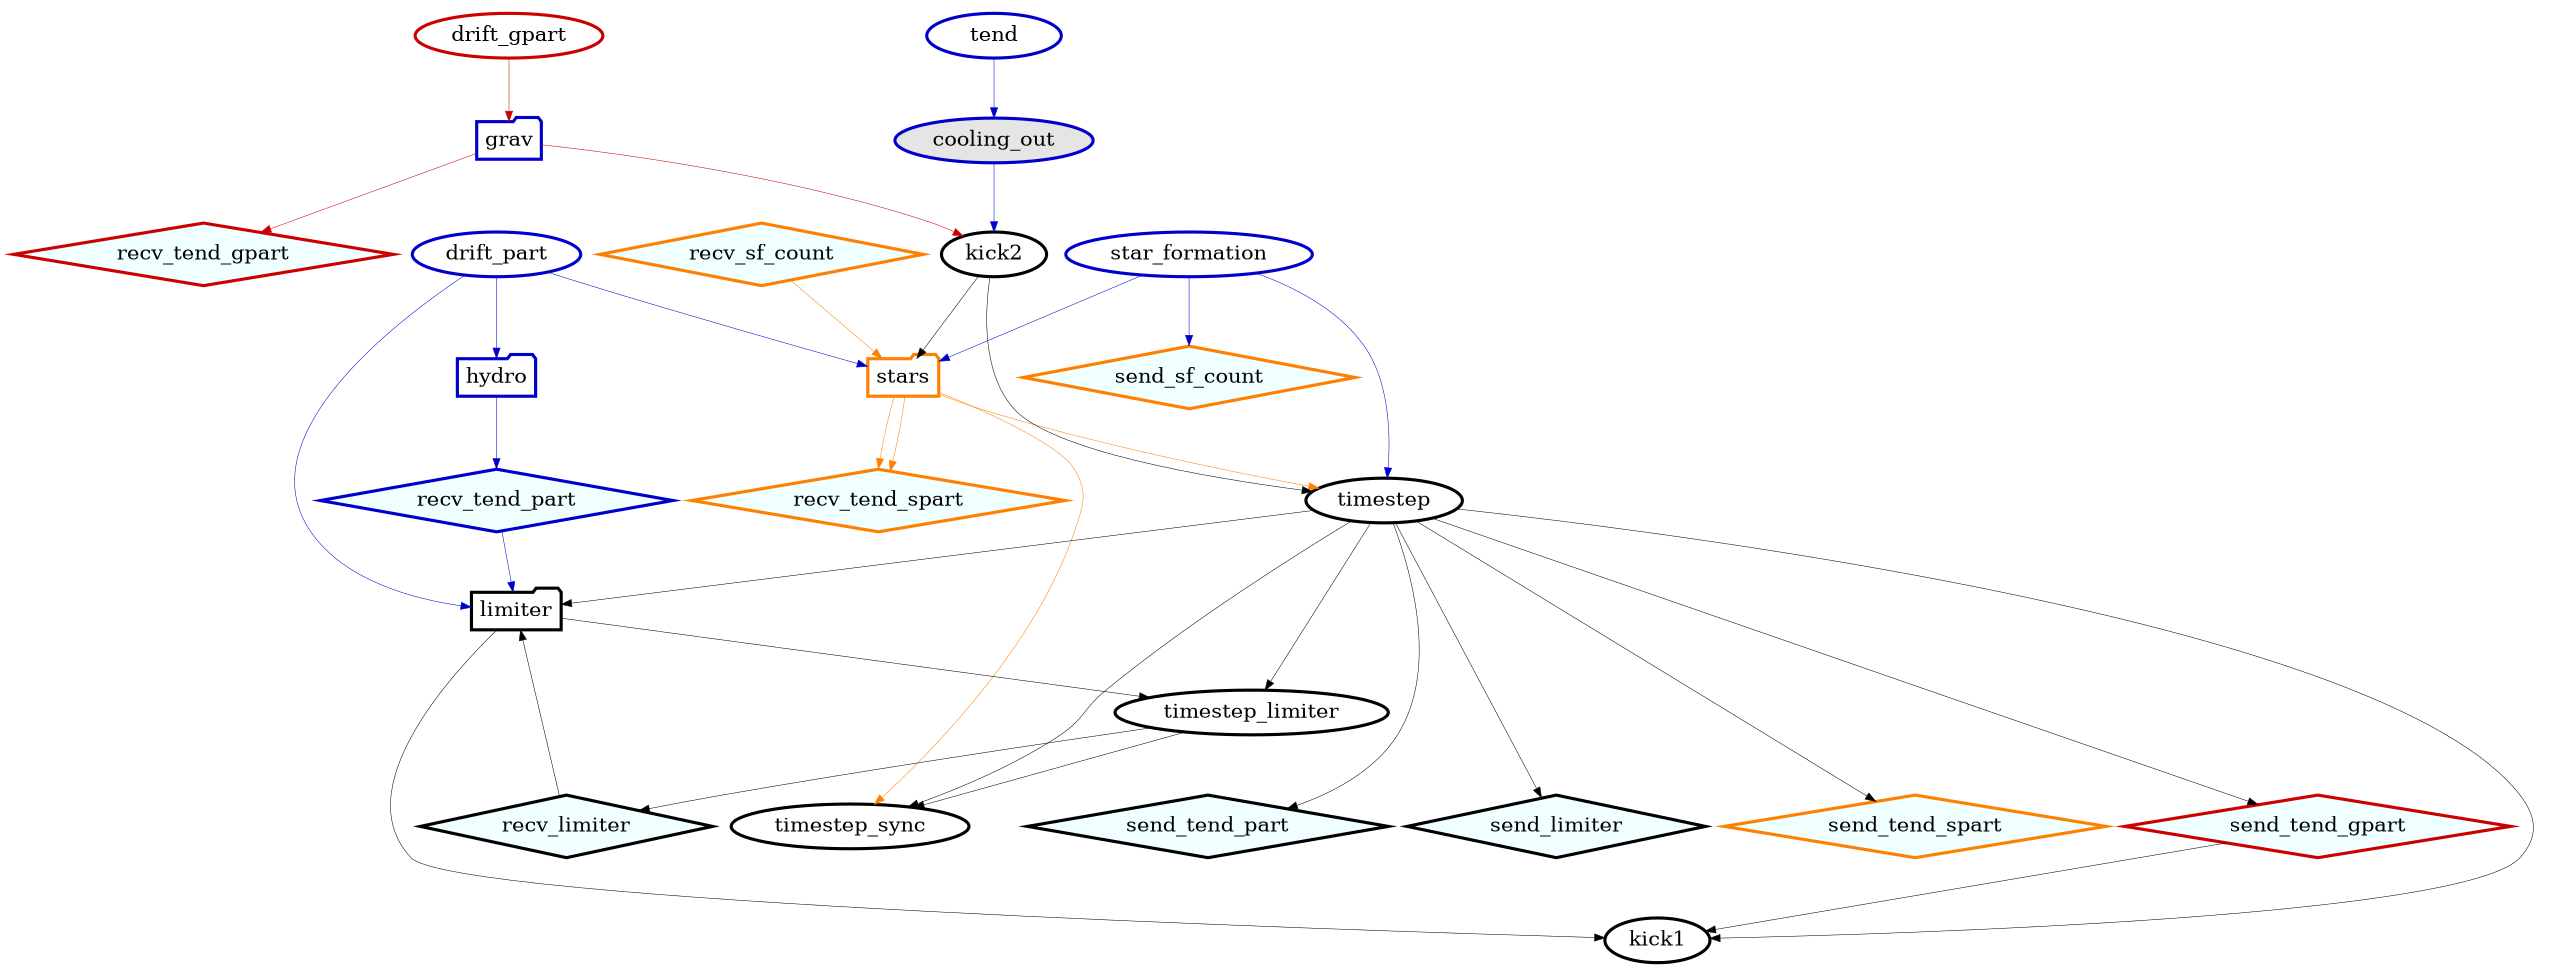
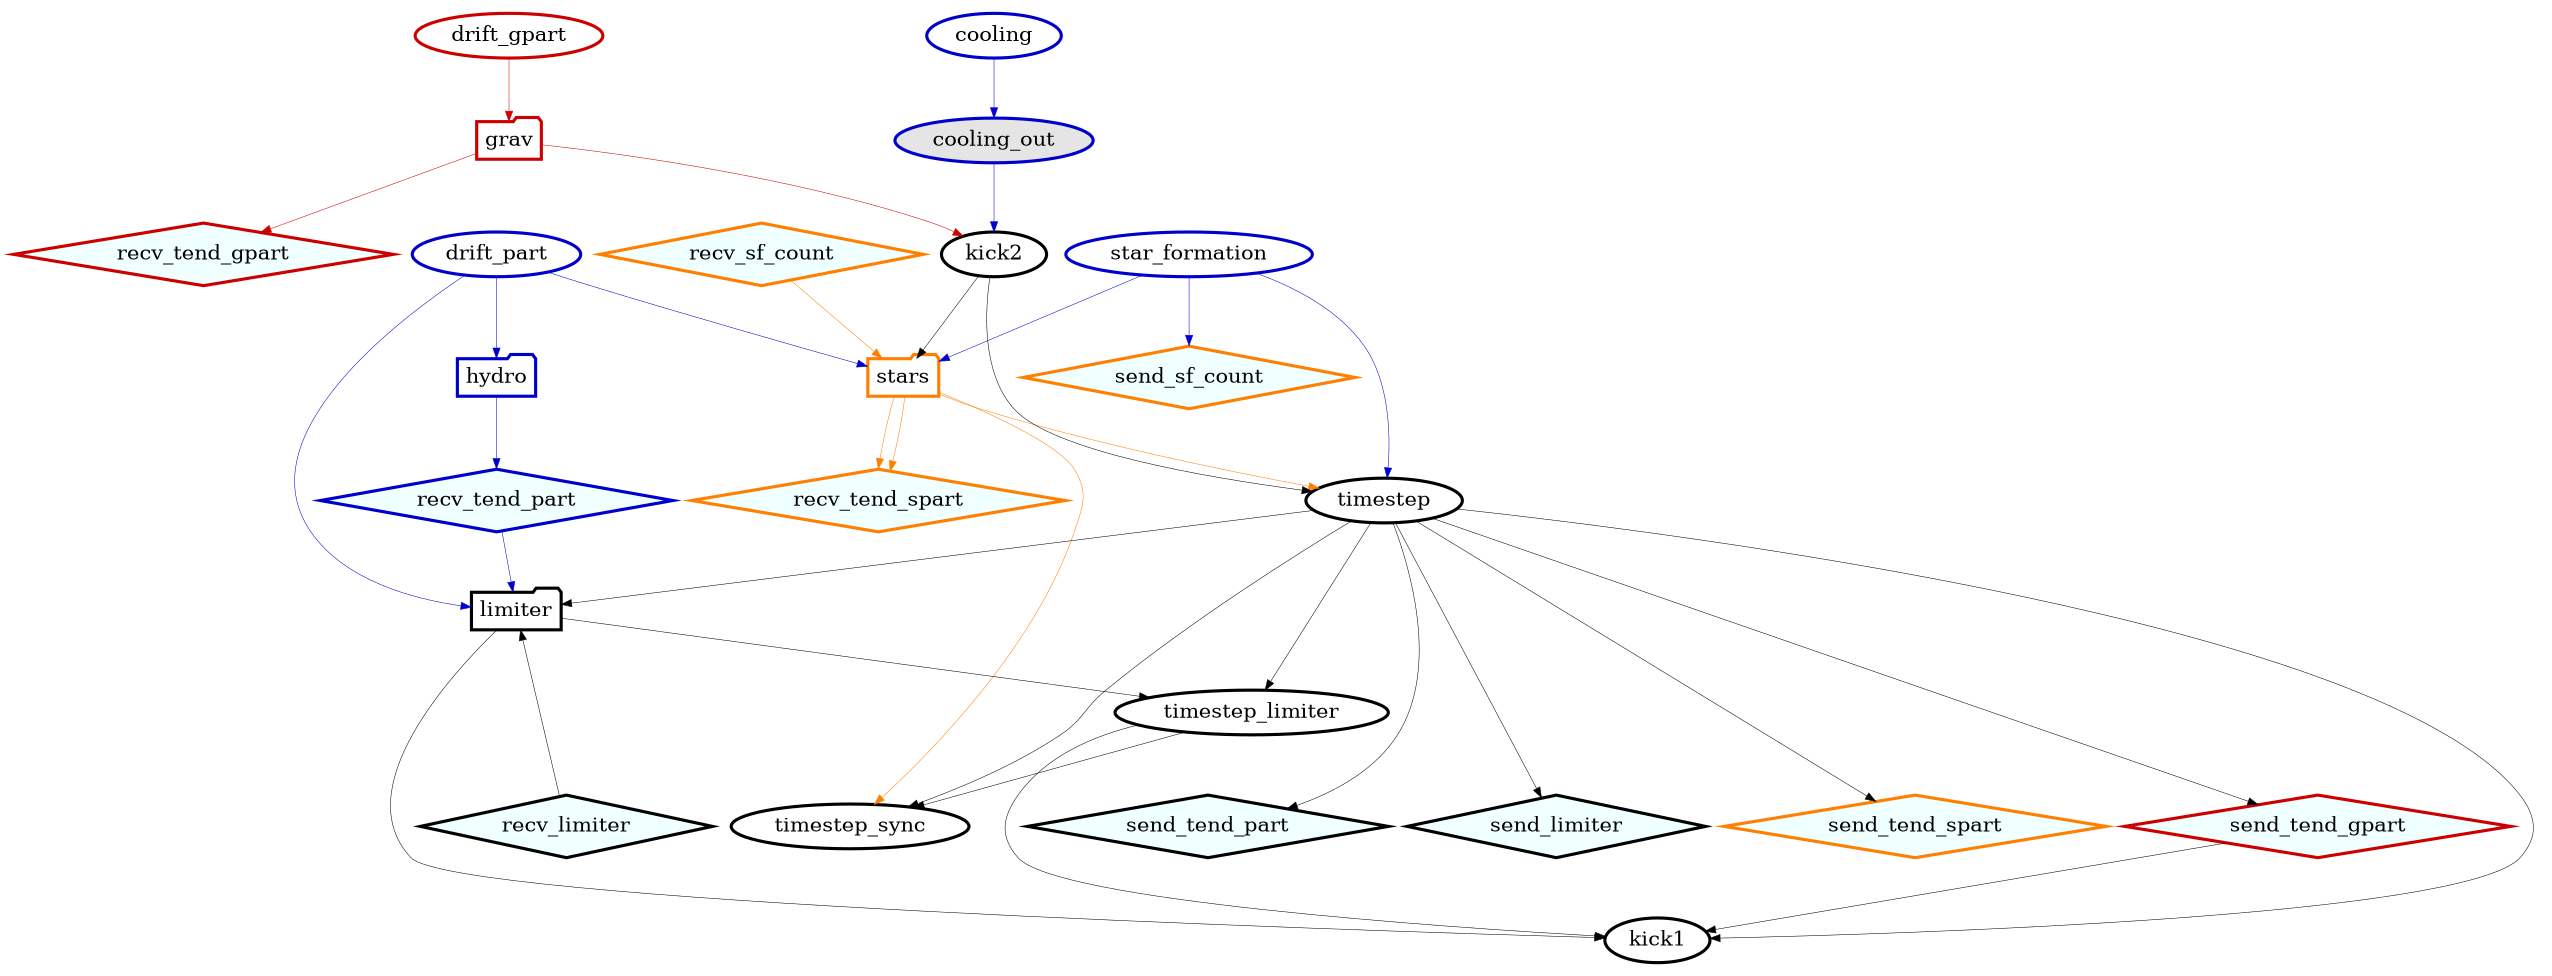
(994, 36) -> (994, 36)
(509, 140) -> (509, 140)
(900, 766) -> (1198, 902)
